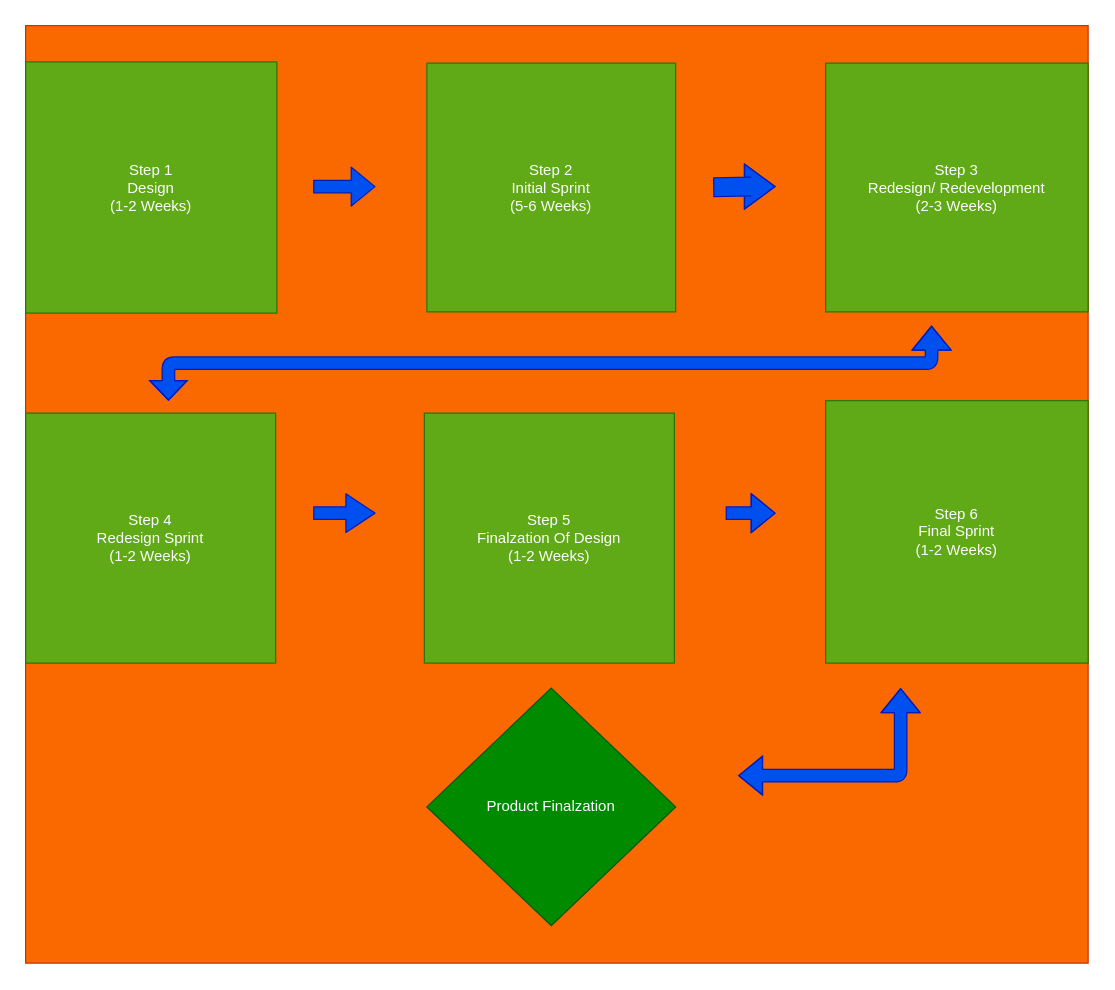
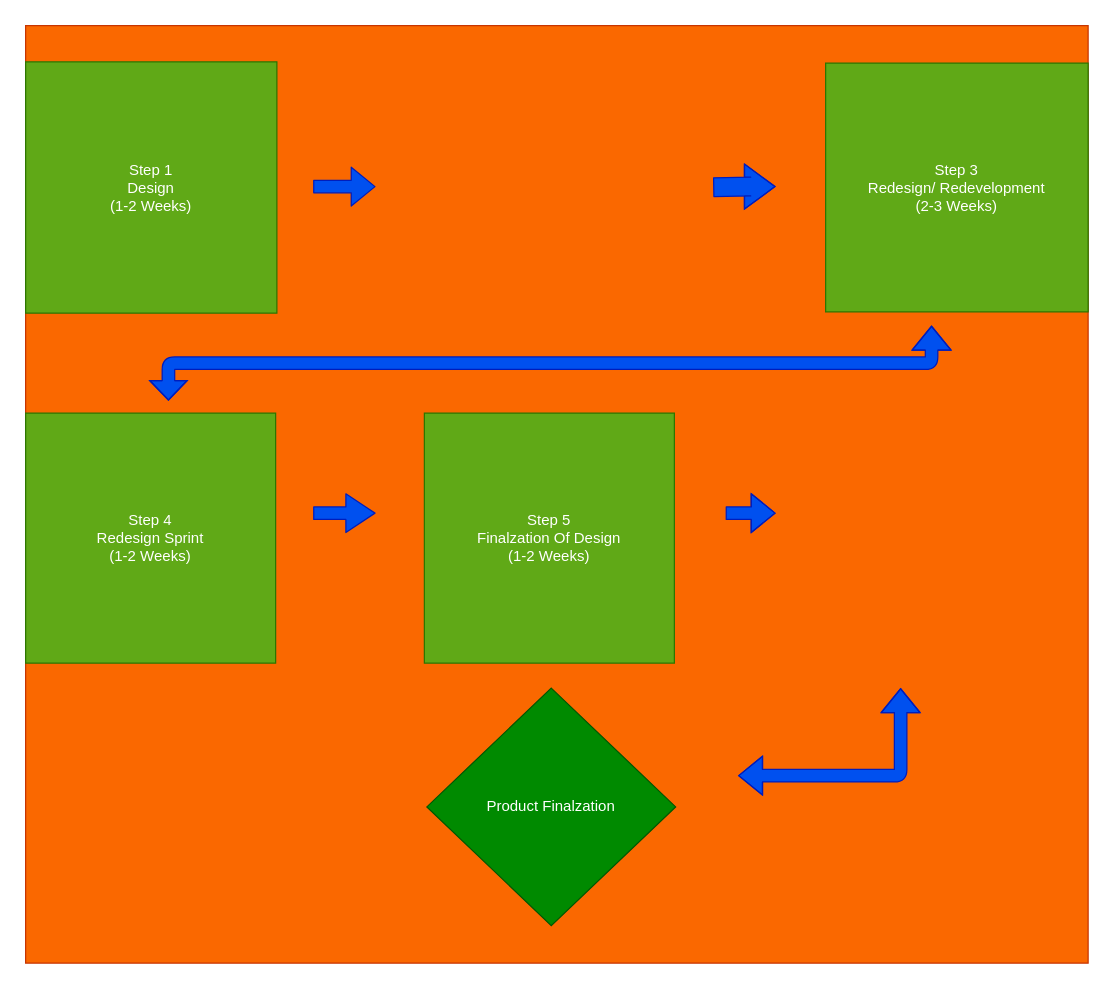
(551, 188) -> none
(957, 532) -> none
